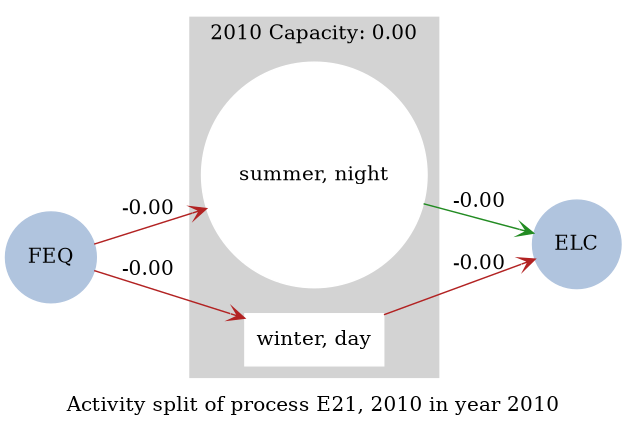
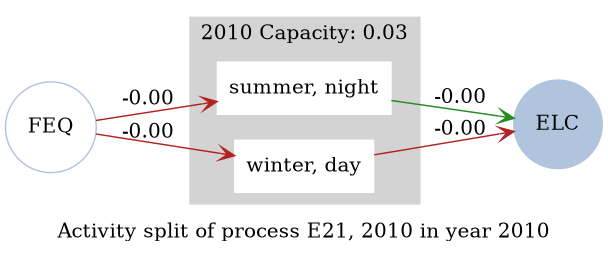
(314, 34) -> (305, 34)
(314, 175) -> (304, 88)
(51, 257) -> (51, 127)
